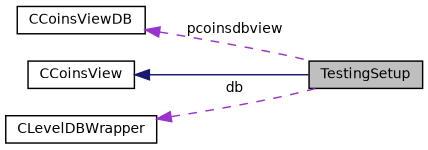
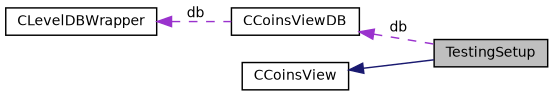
(233, 29) -> (397, 28)
(244, 104) -> (201, 22)
